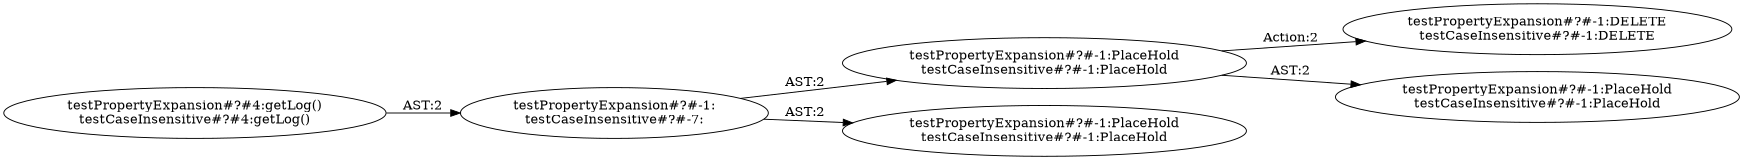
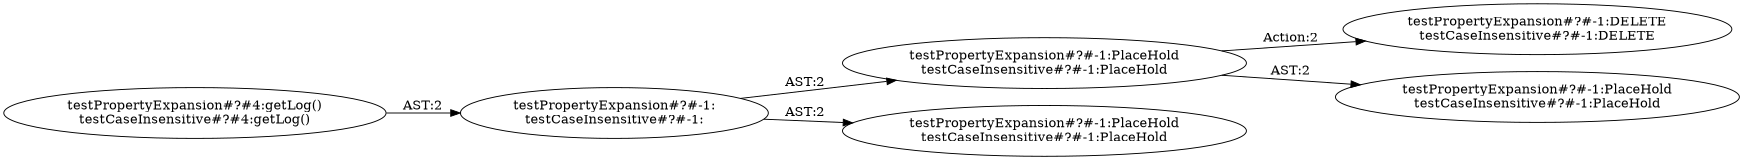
(614, 113) -> (614, 113)
